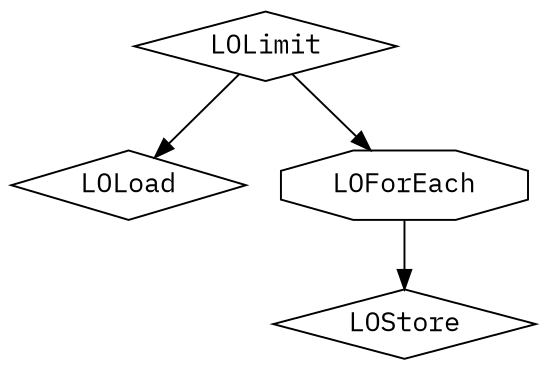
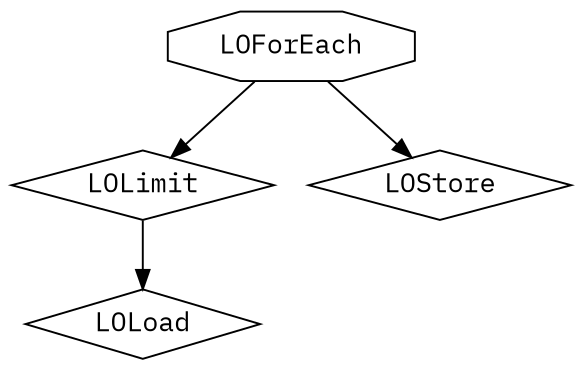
(324, 105) -> (220, 113)
